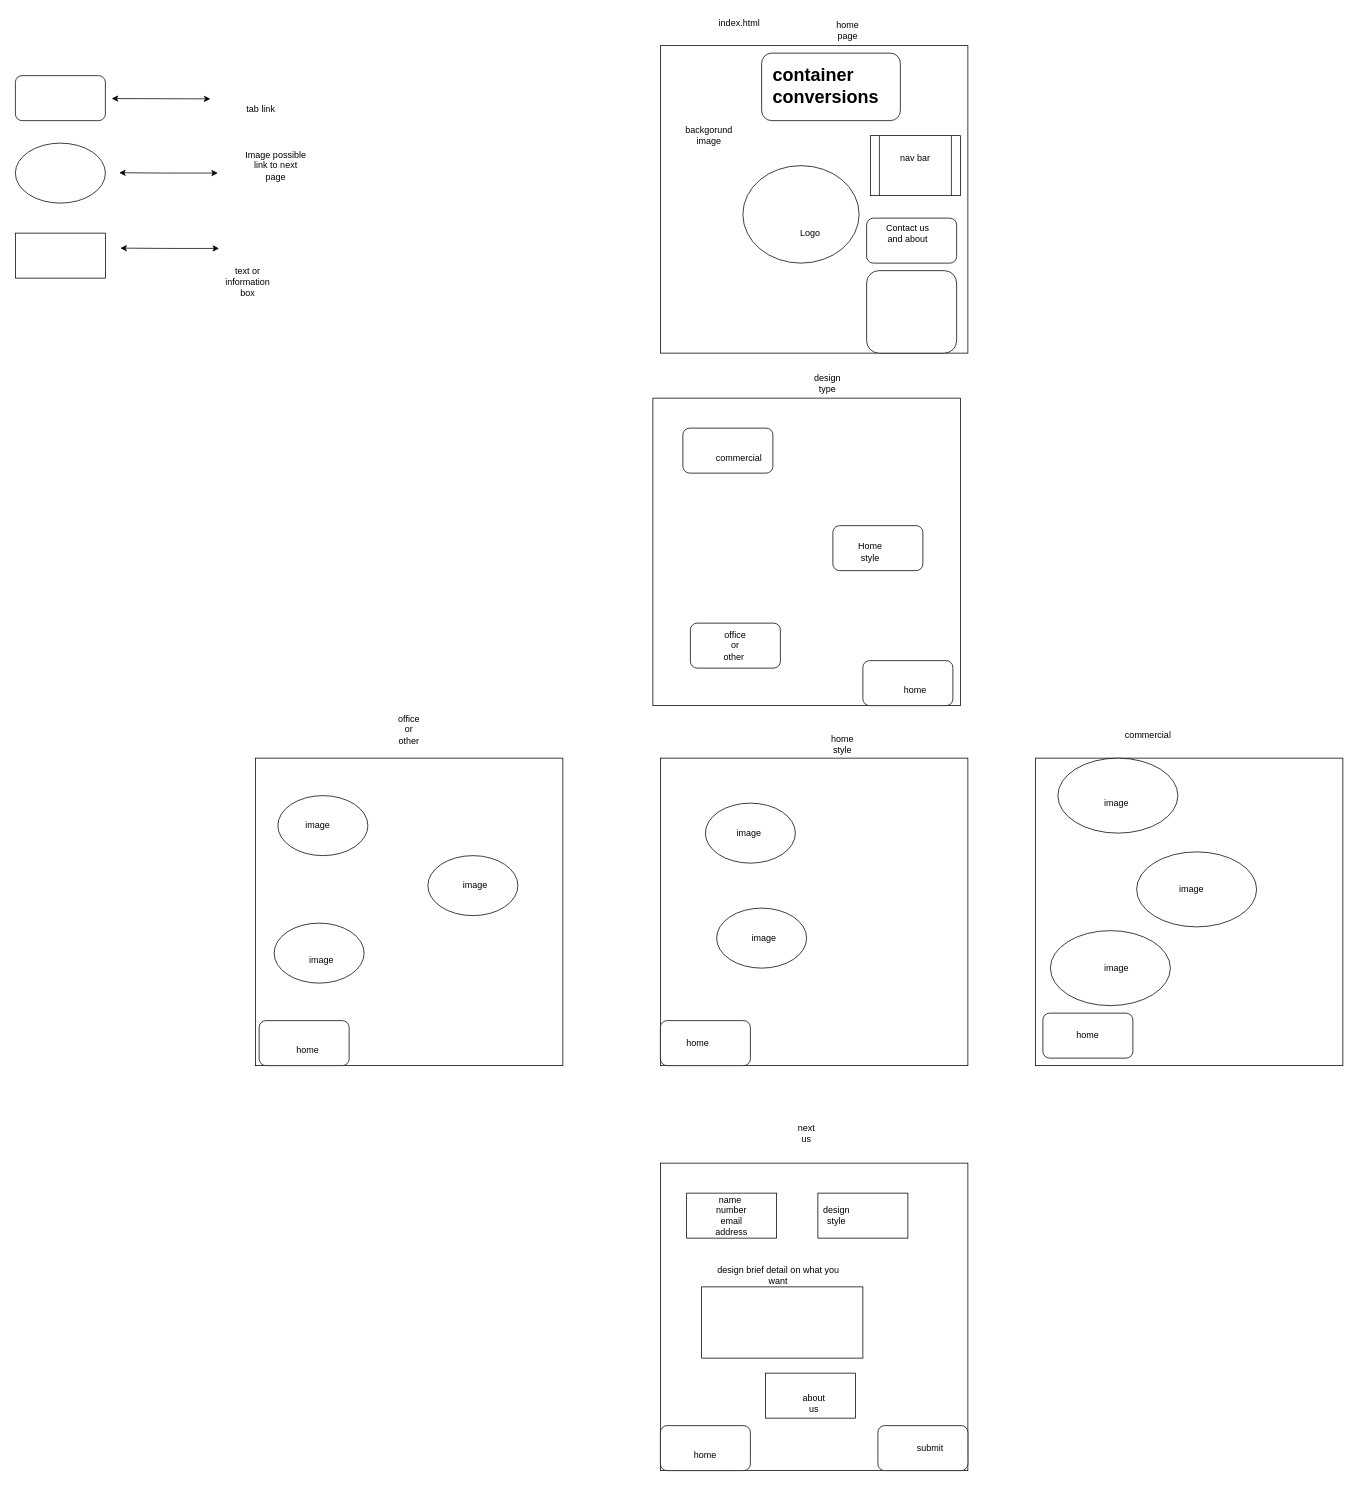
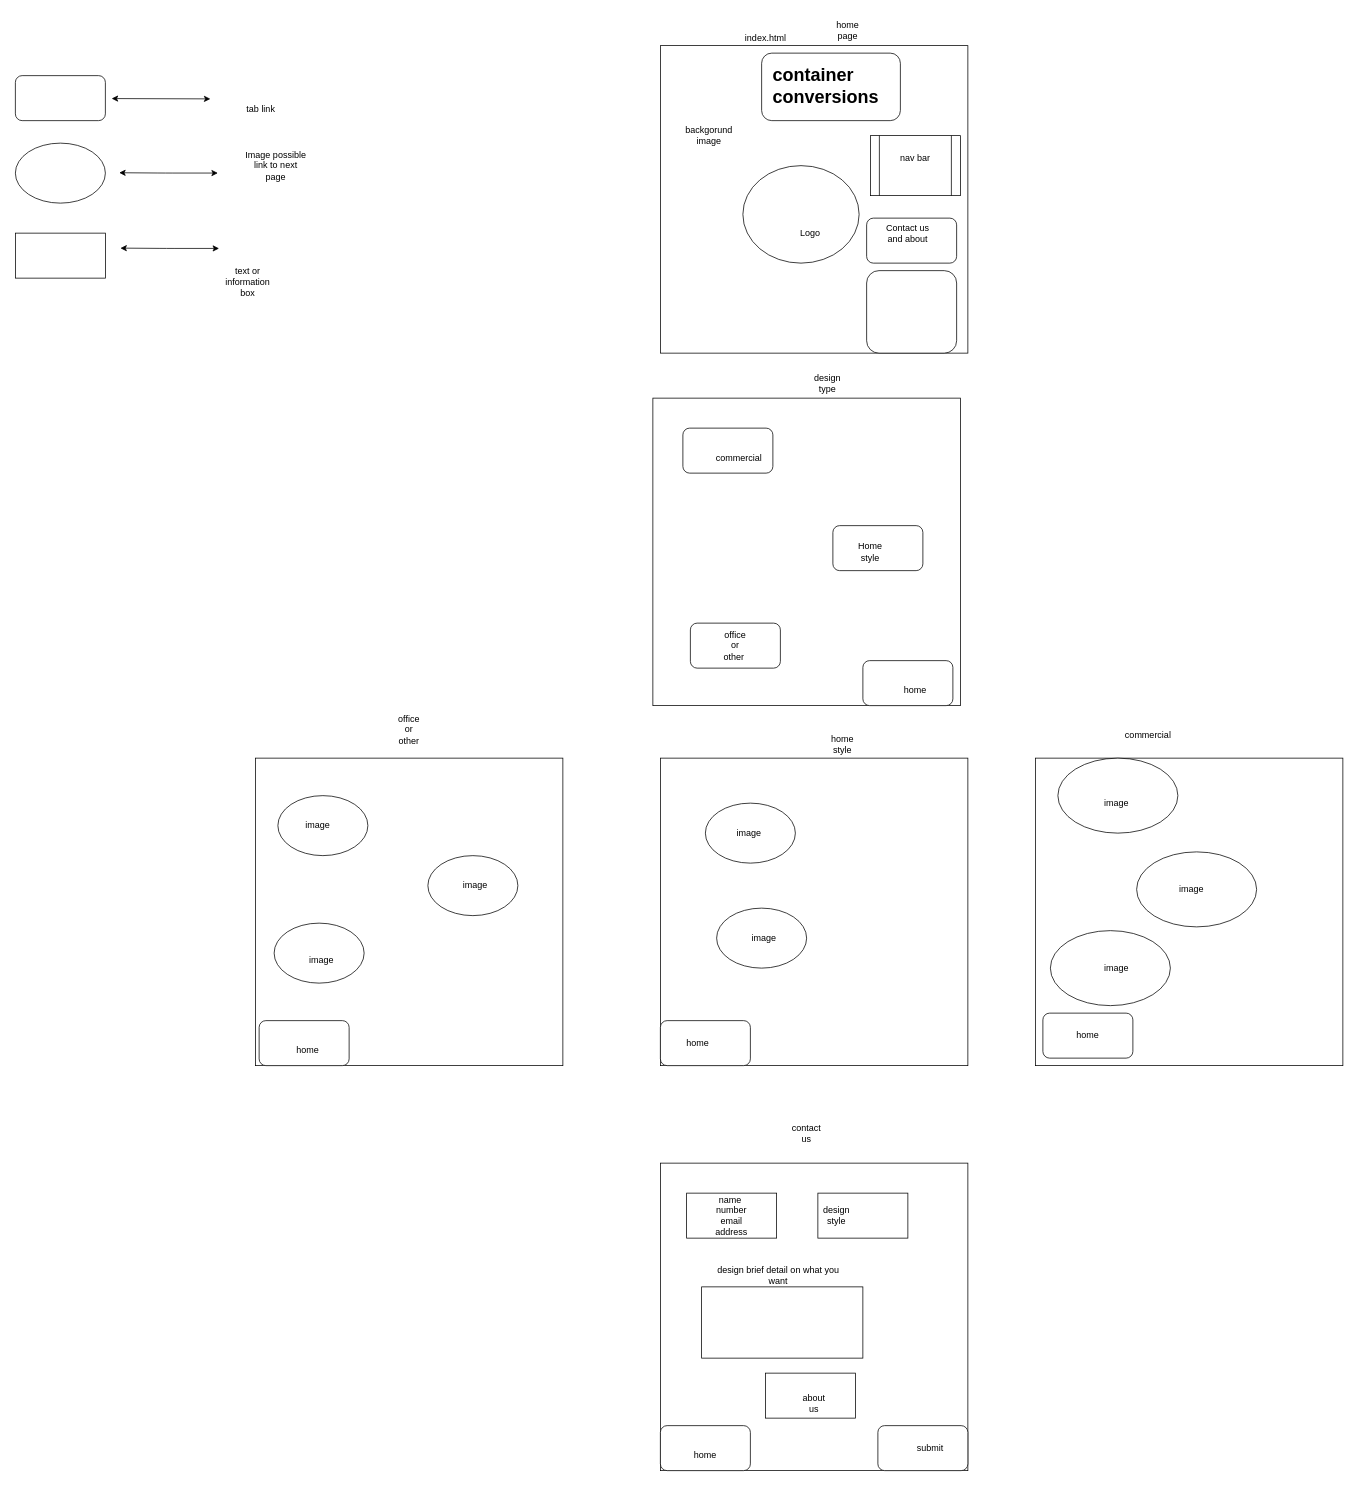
(739, 23) -> (765, 38)
(807, 1133) -> (807, 1133)
